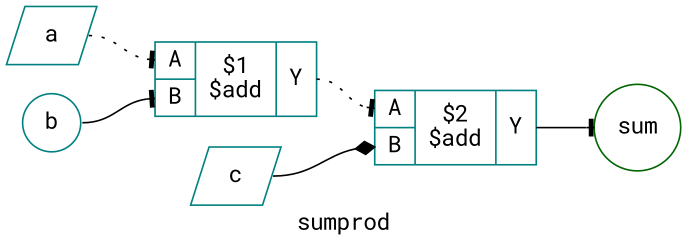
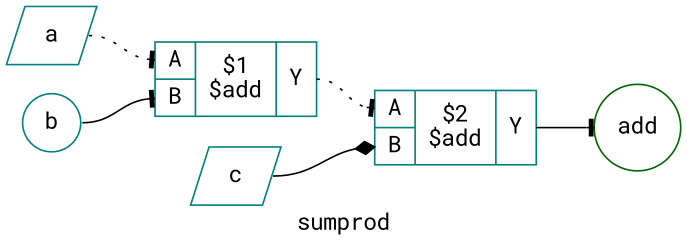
(637, 128) -> (637, 128)
